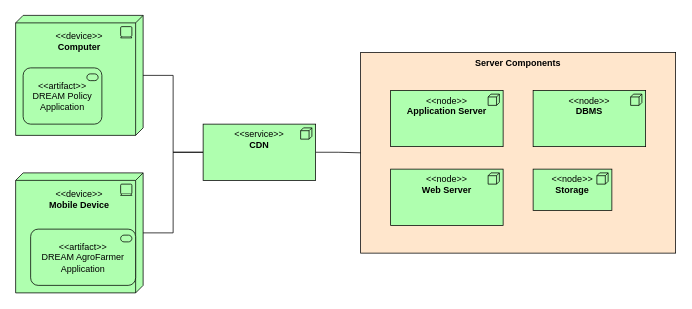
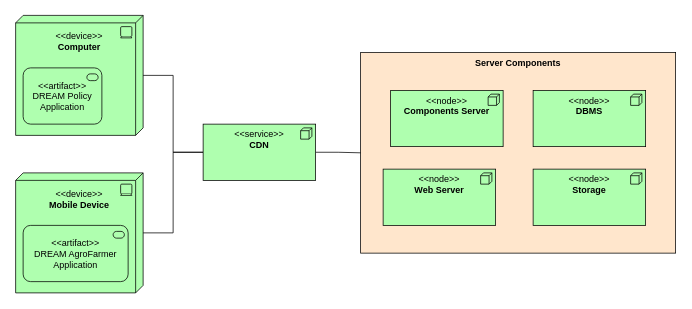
(447, 106) -> (447, 106)
(572, 190) -> (589, 197)
(447, 197) -> (439, 197)
(83, 257) -> (75, 254)
